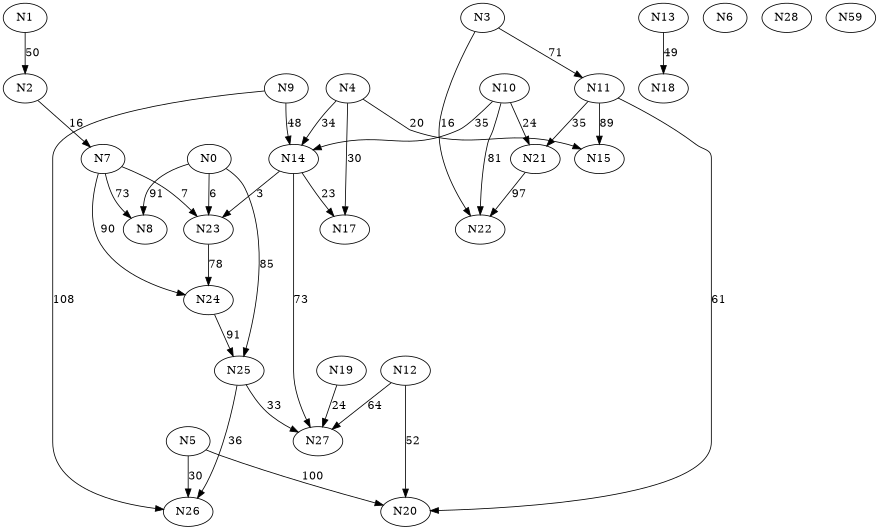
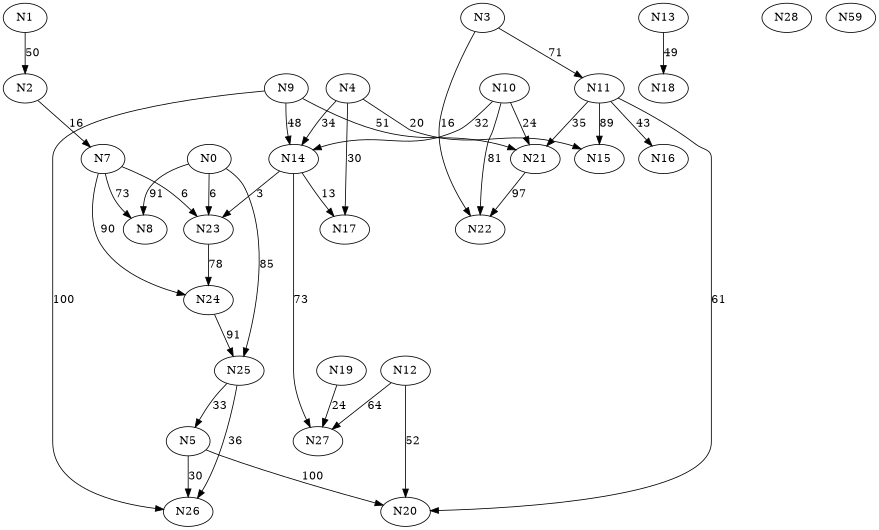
(725, 18) -> none
(482, 124) -> (482, 124)
none -> (402, 135)
none -> (663, 159)
(185, 194) -> (185, 194)
(329, 194) -> (329, 194)
(64, 300) -> (64, 300)
(265, 410) -> (212, 401)
